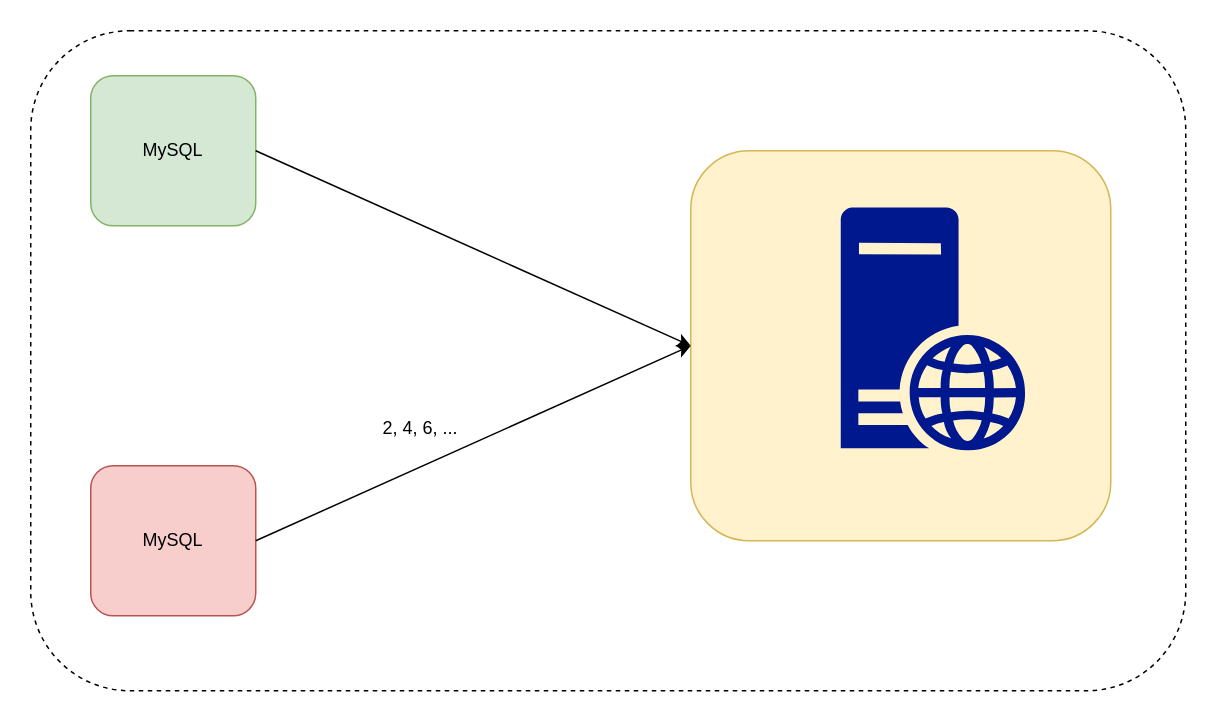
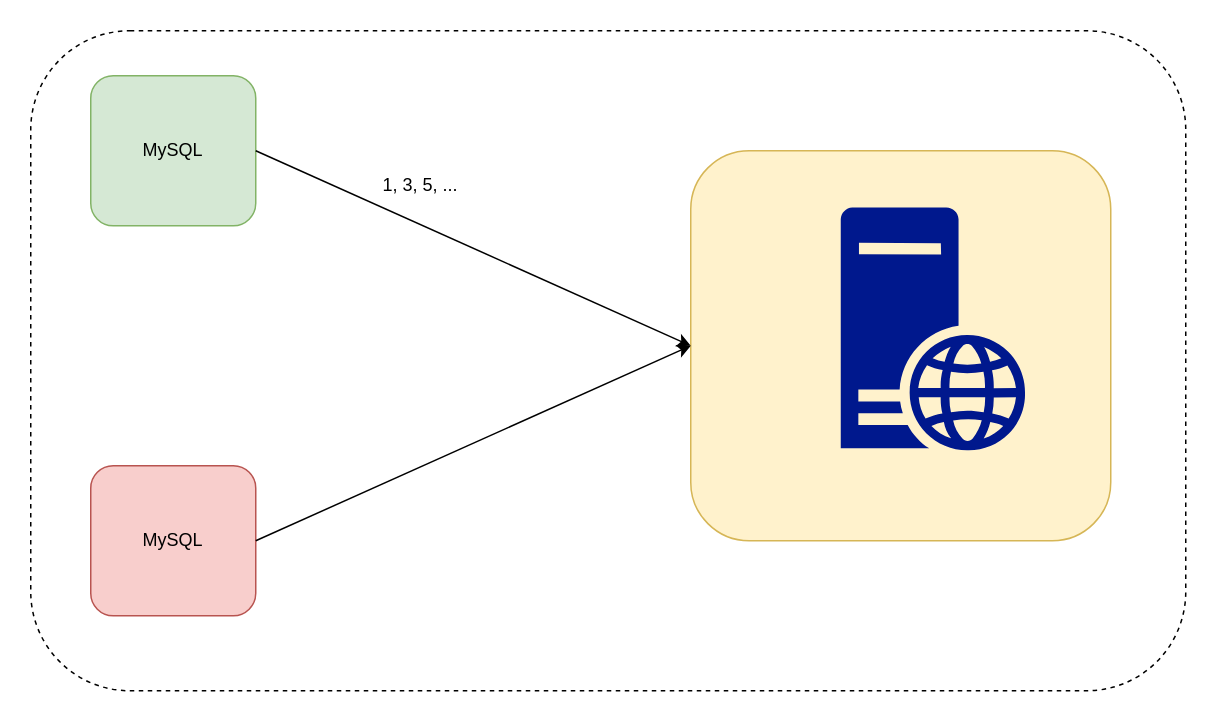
none -> (421, 185)
(421, 428) -> none
